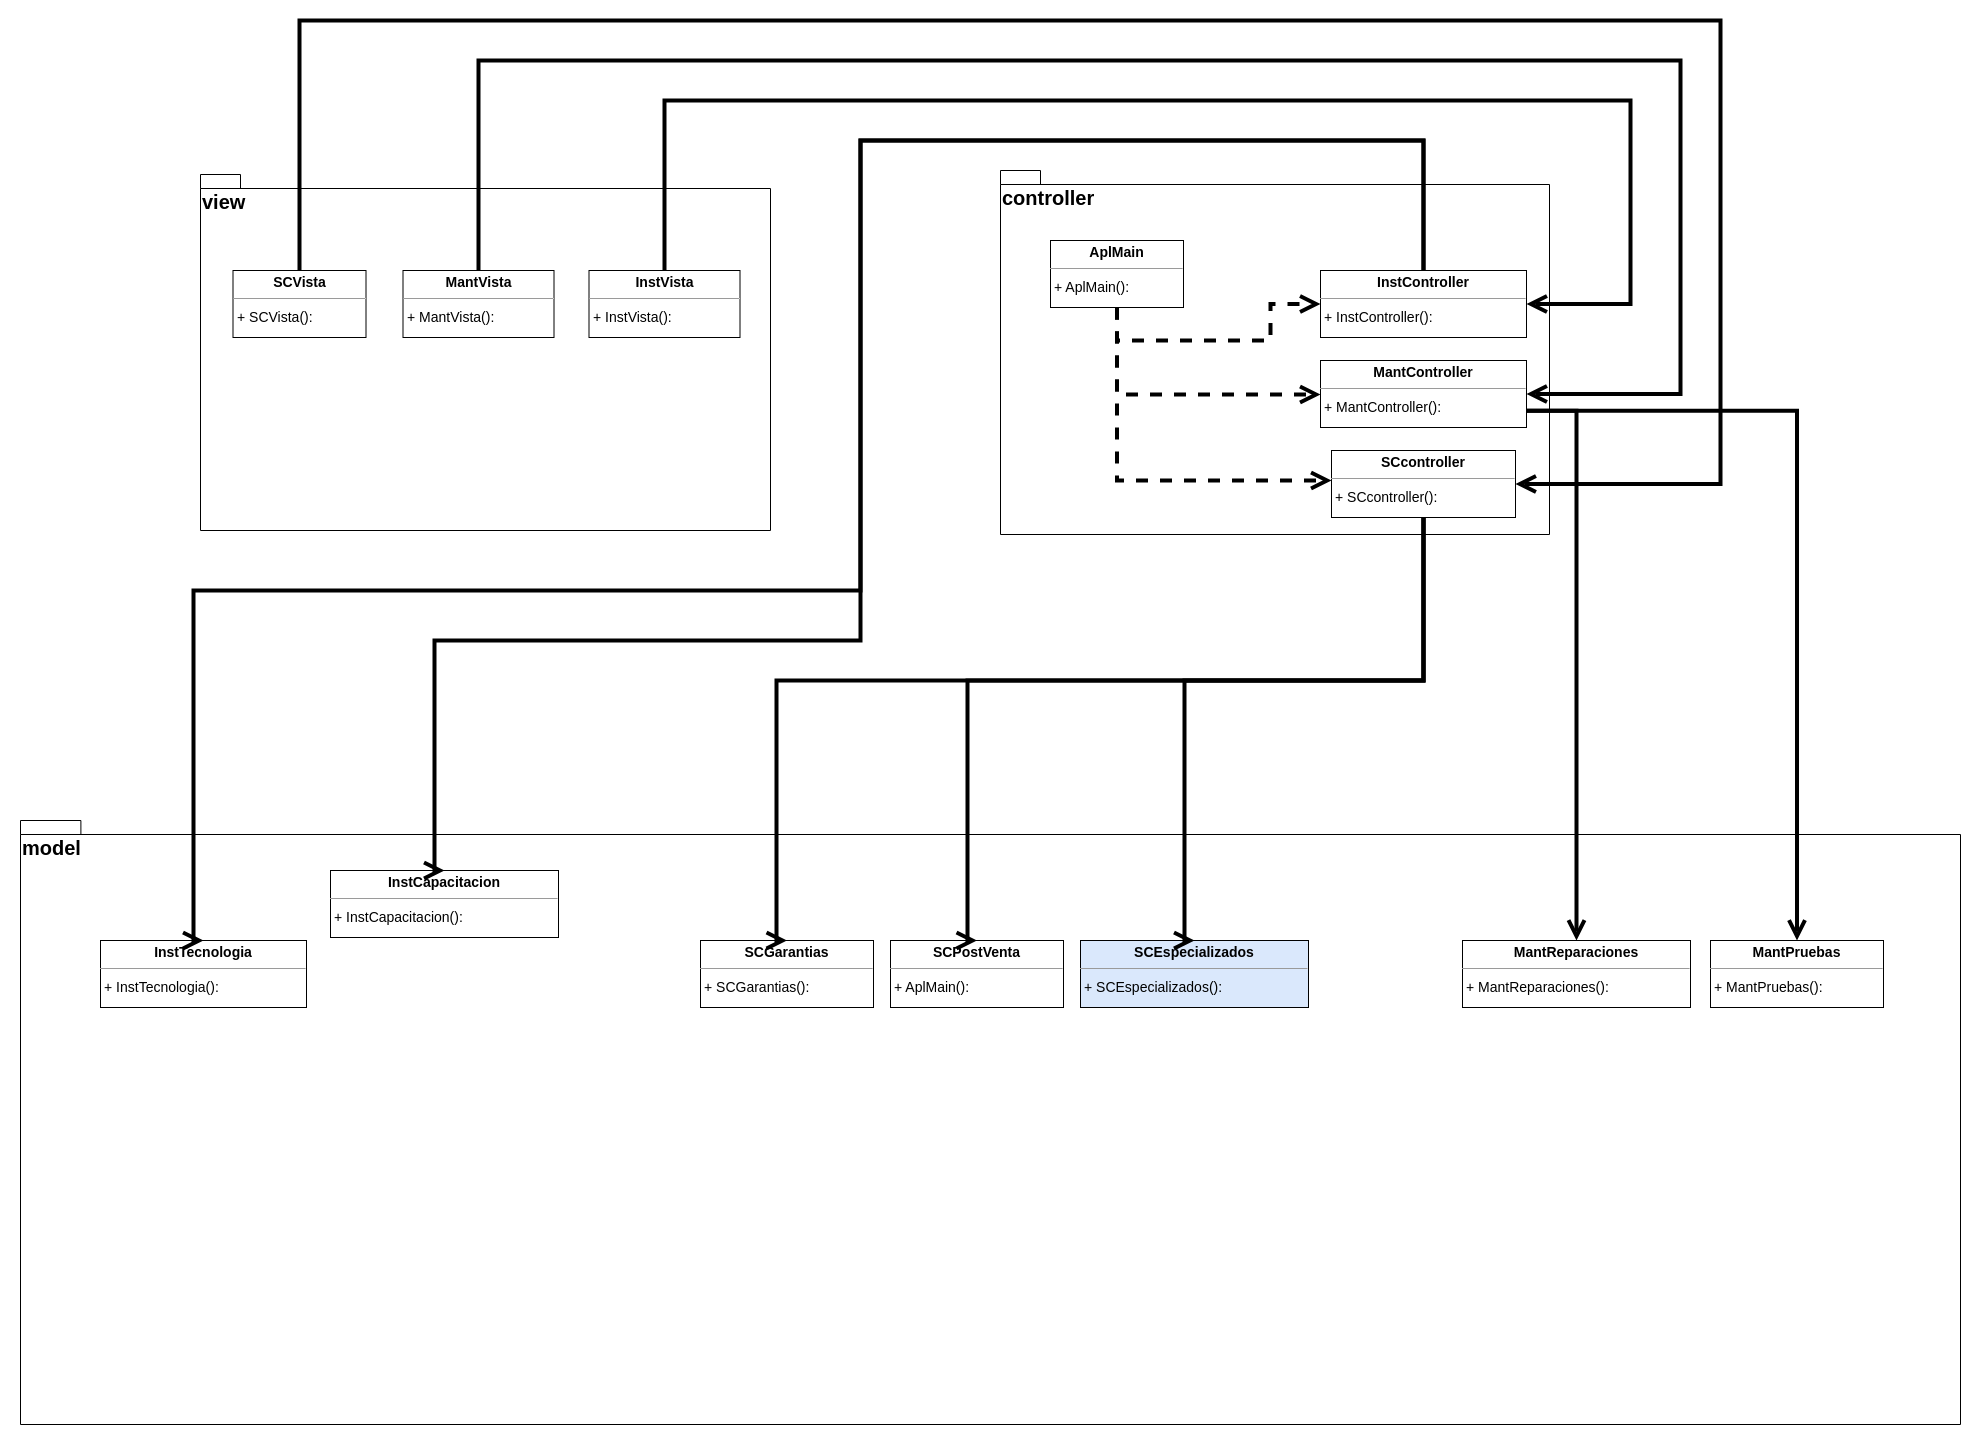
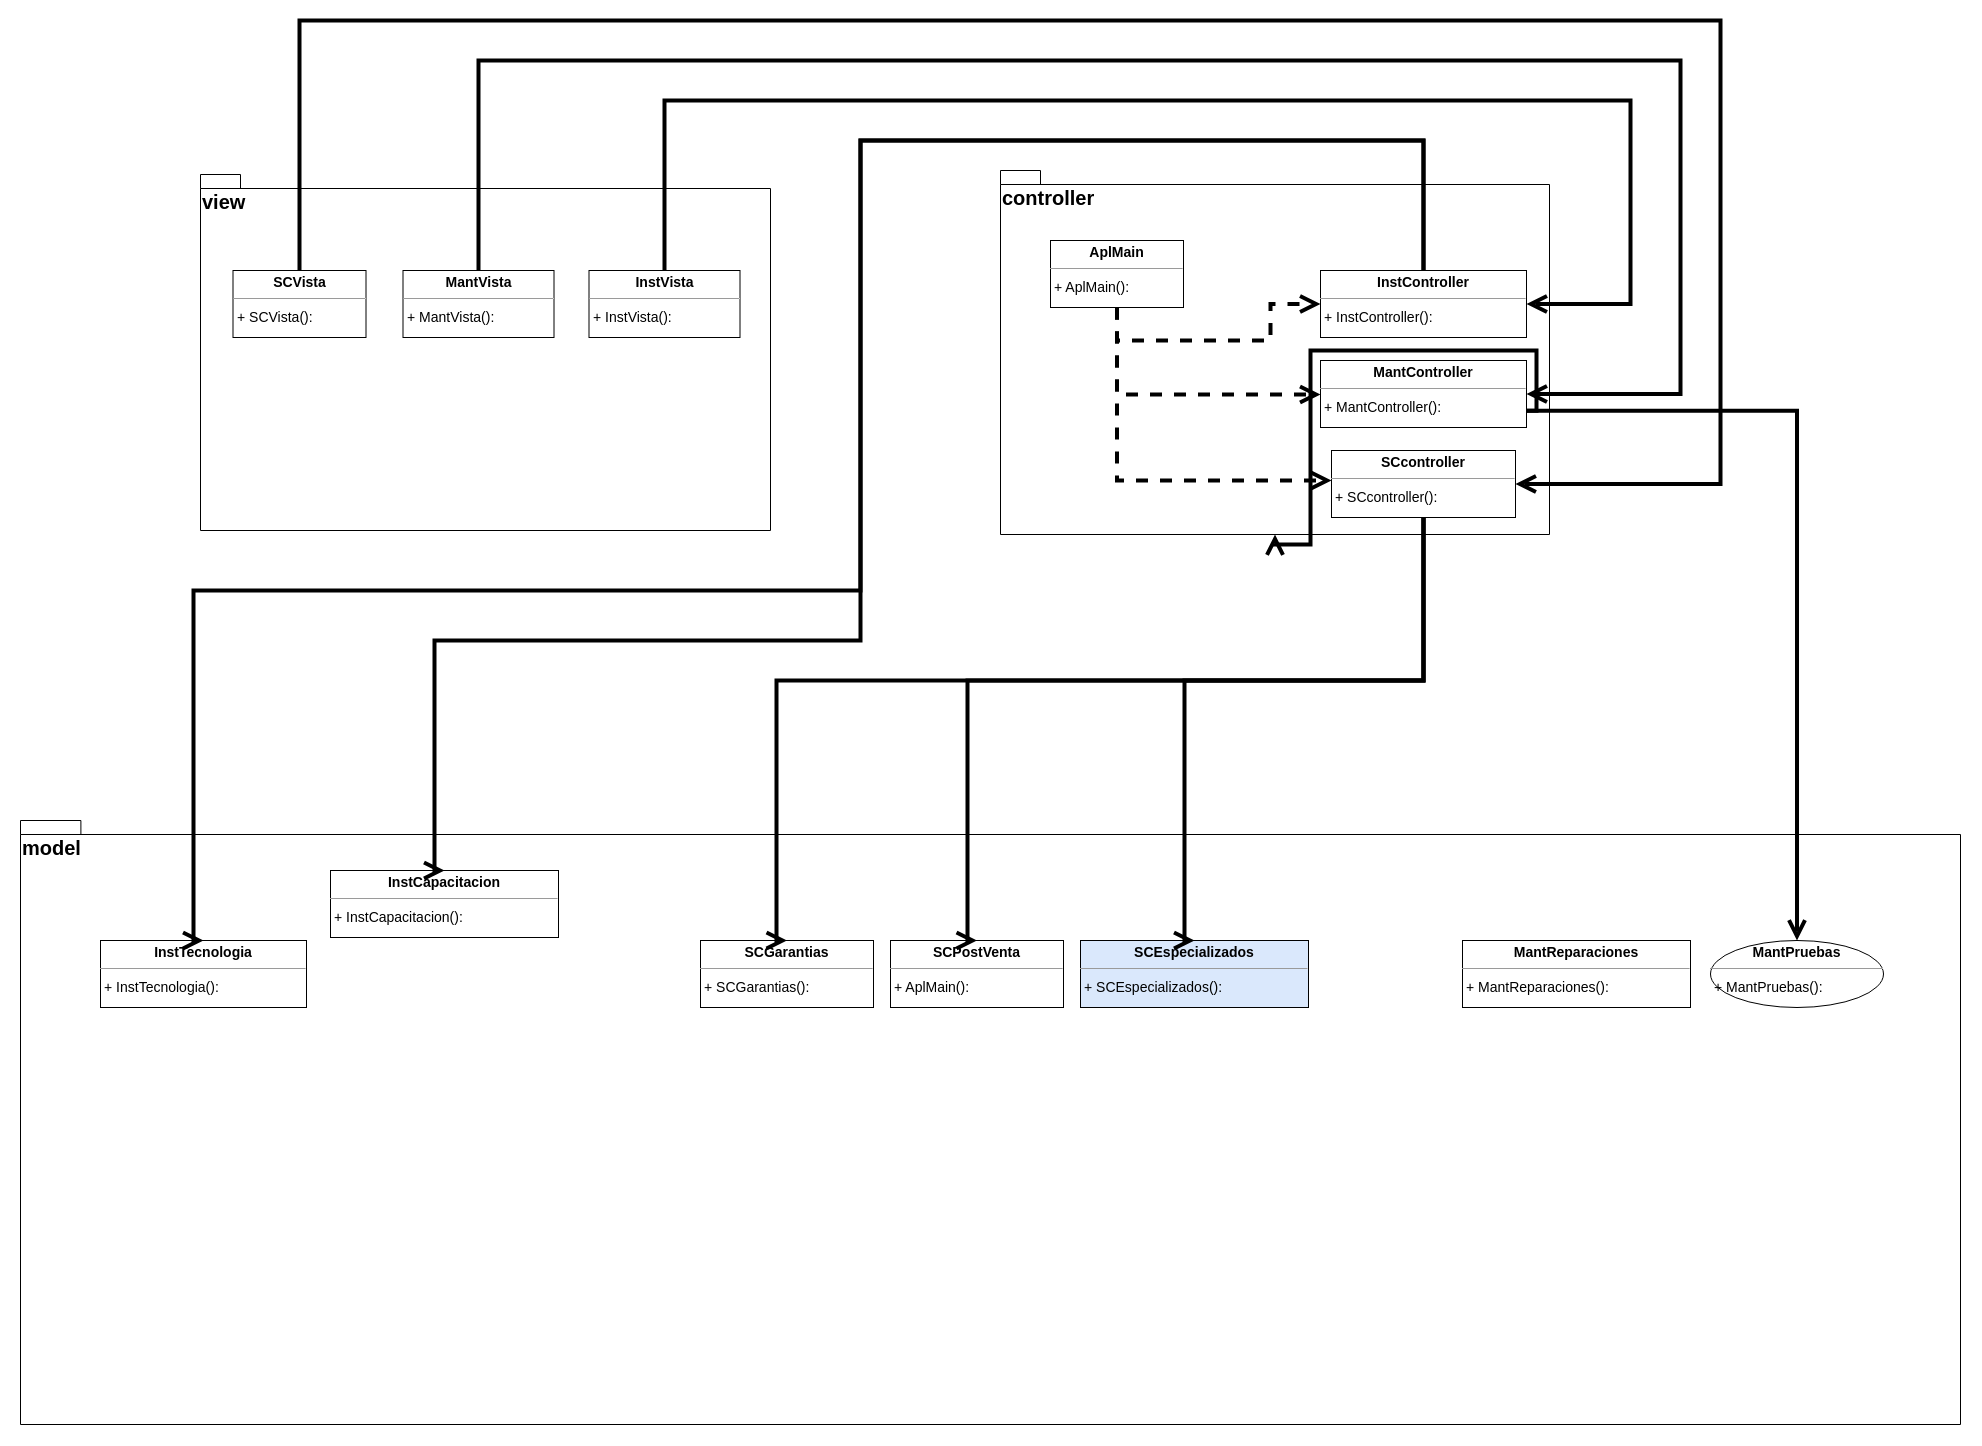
(1577, 671) -> (1338, 351)
(1797, 974) -> (1797, 974)
